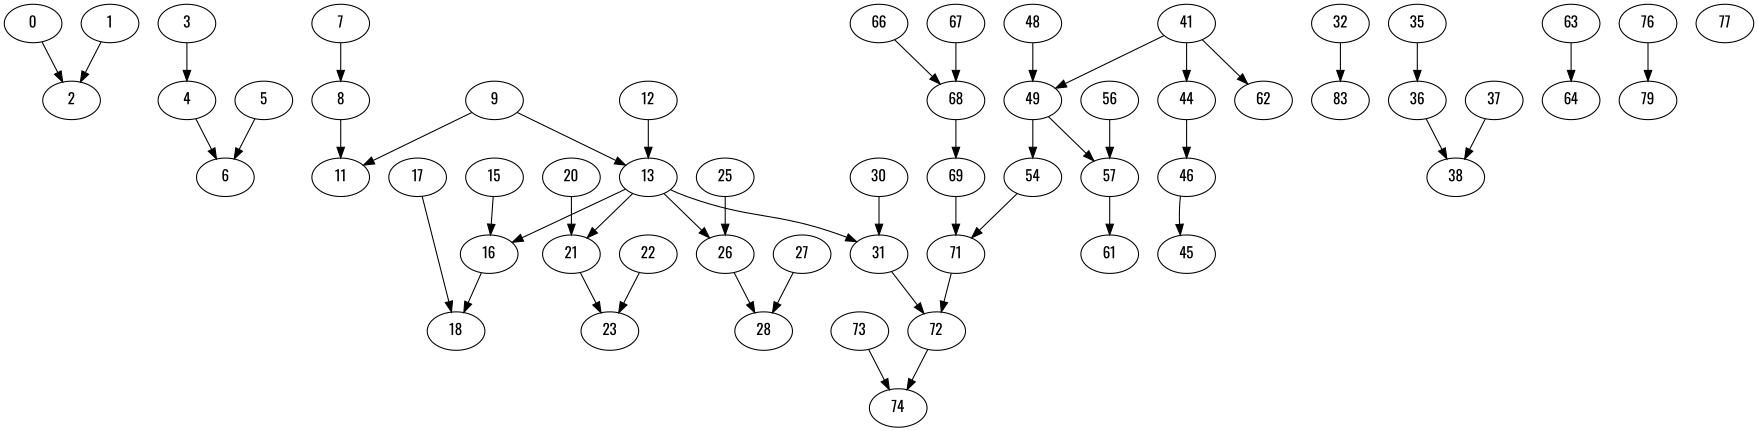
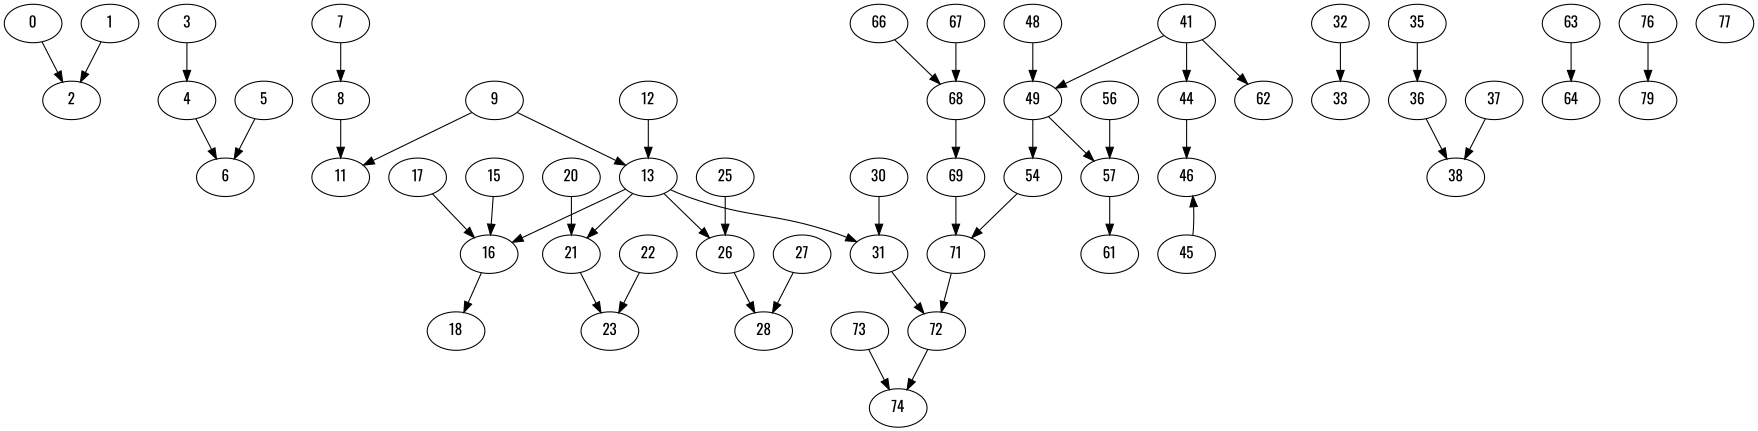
(1340, 100) -> (1340, 100)
(1179, 210) -> (1194, 221)
(436, 249) -> (450, 212)
